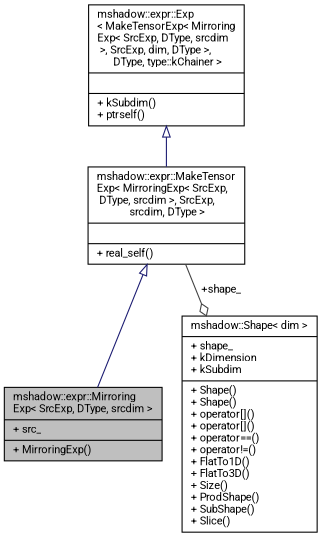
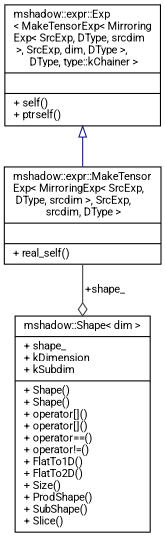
(127, 103) -> (31, 103)
(83, 424) -> none
(220, 474) -> (53, 474)
